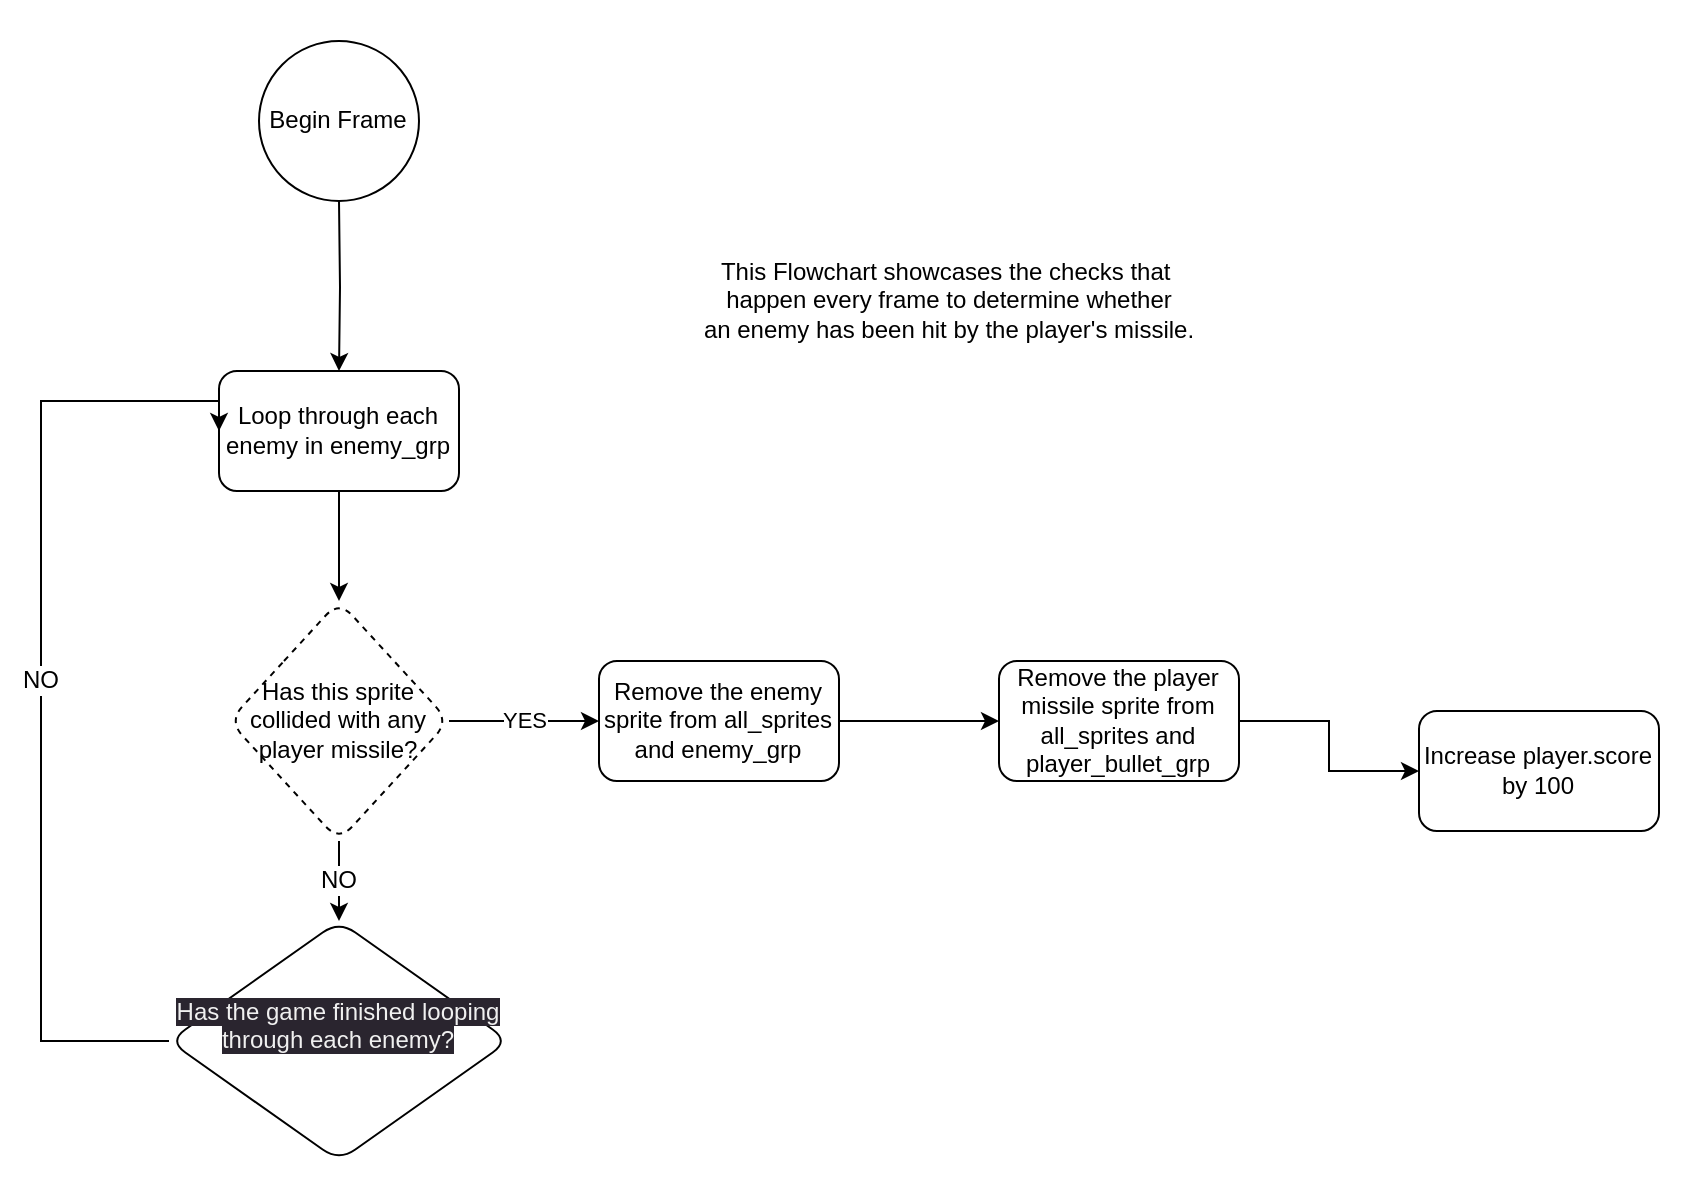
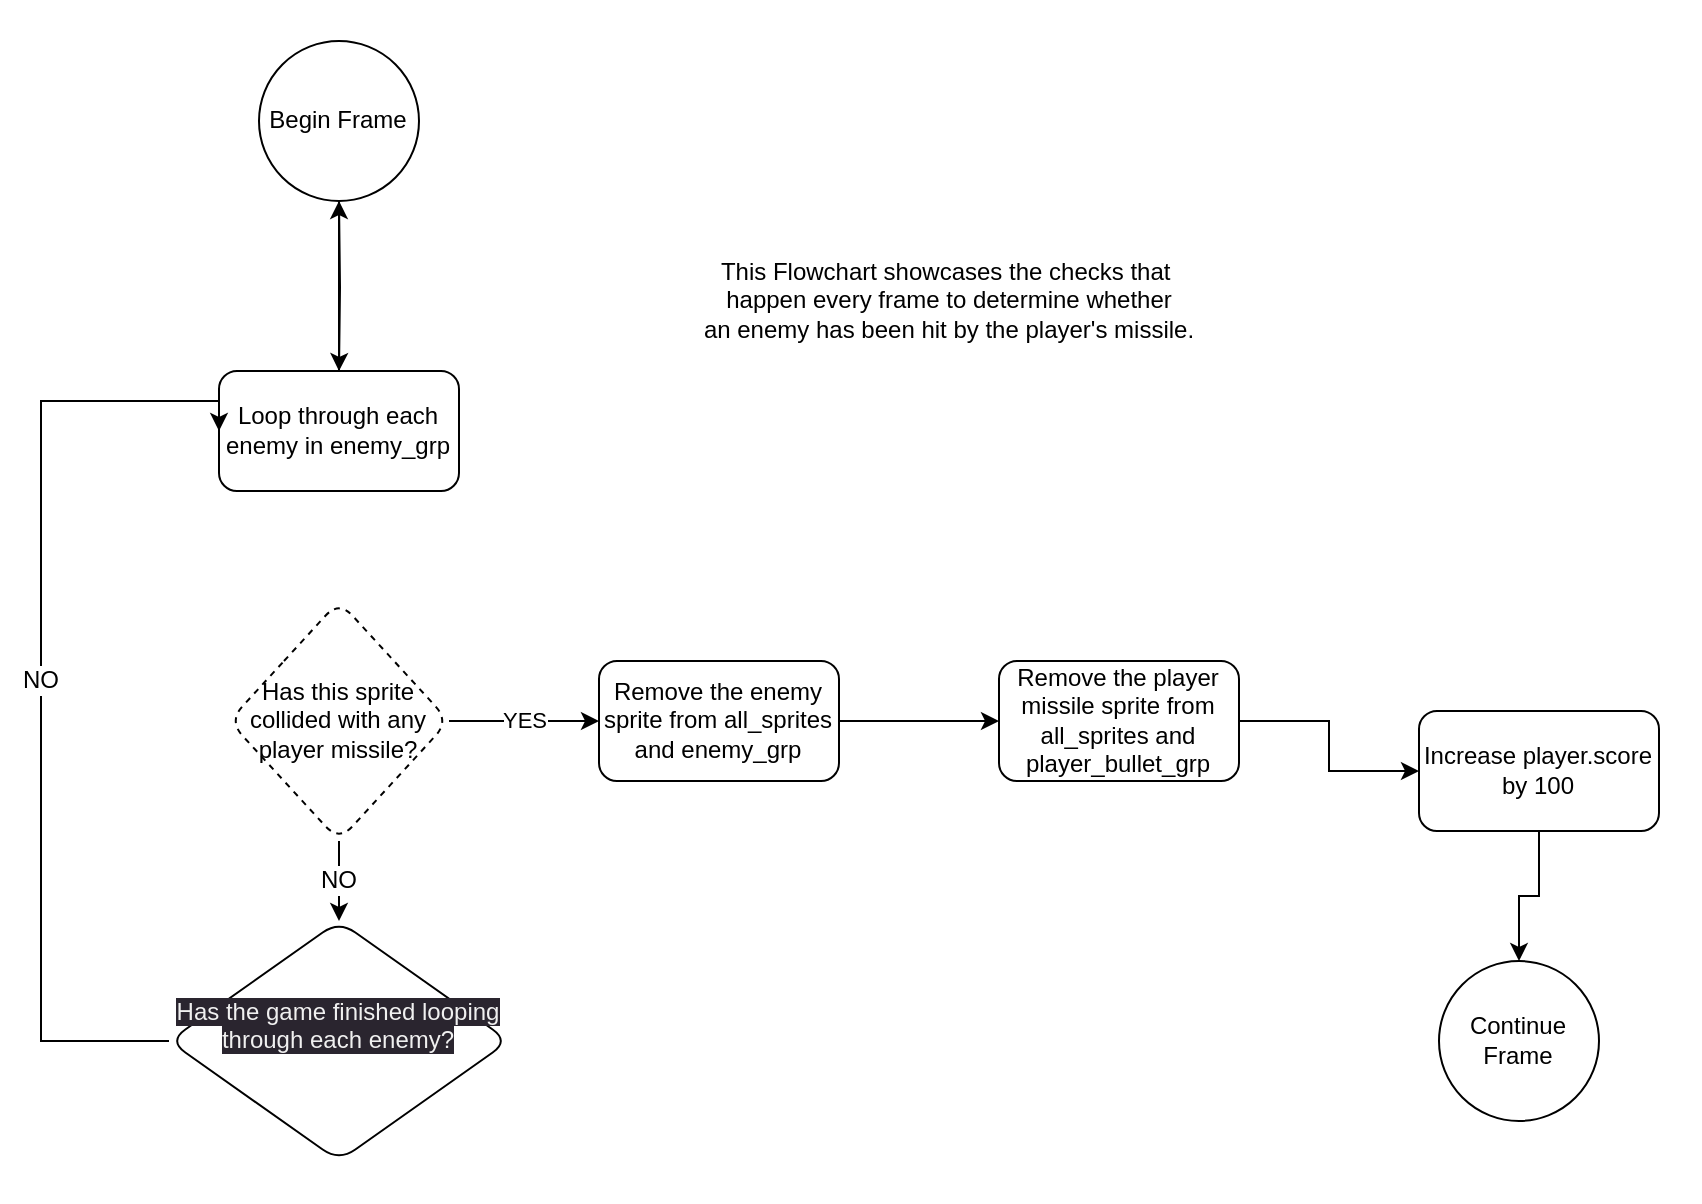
(339, 539) -> (339, 369)
none -> (1536, 896)
none -> (1519, 1041)
